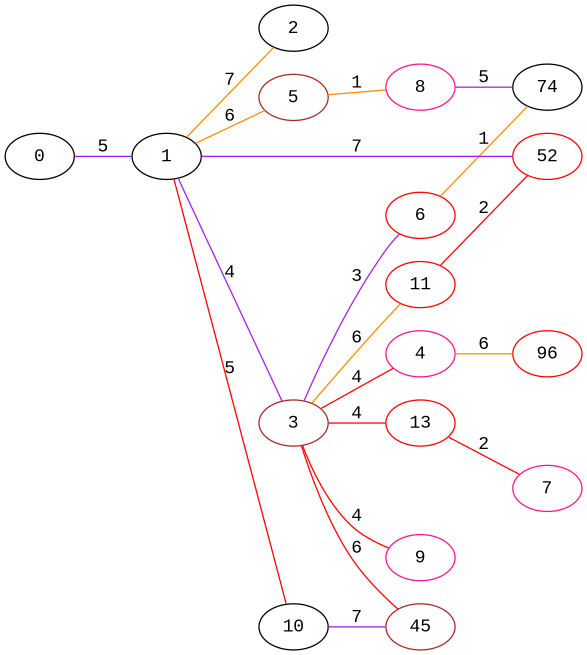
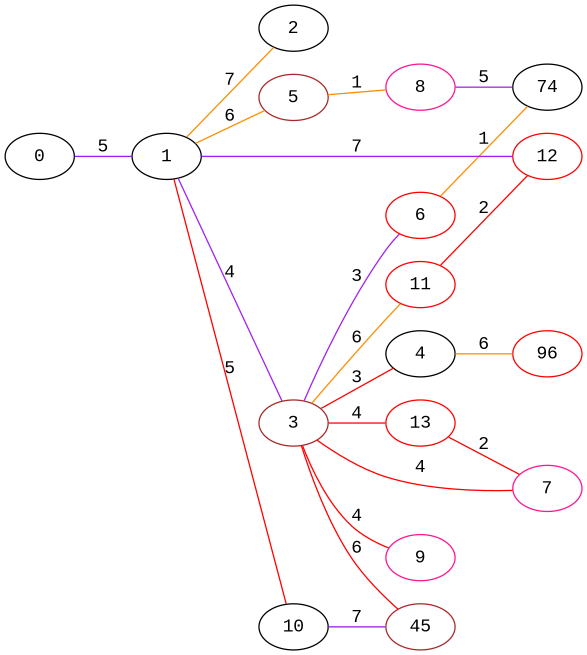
(547, 156) -> (547, 156)
(420, 354) -> (420, 354)
(357, 378) -> (357, 378)
none -> (410, 483)
